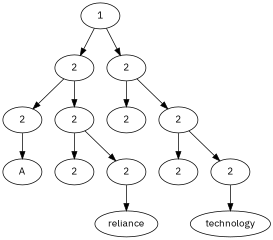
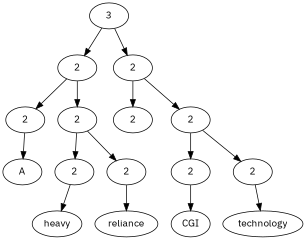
(100, 16) -> (109, 16)
none -> (57, 224)
none -> (191, 224)
